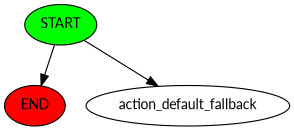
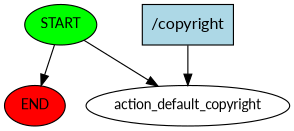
none -> (188, 25)
(188, 106) -> (188, 106)
